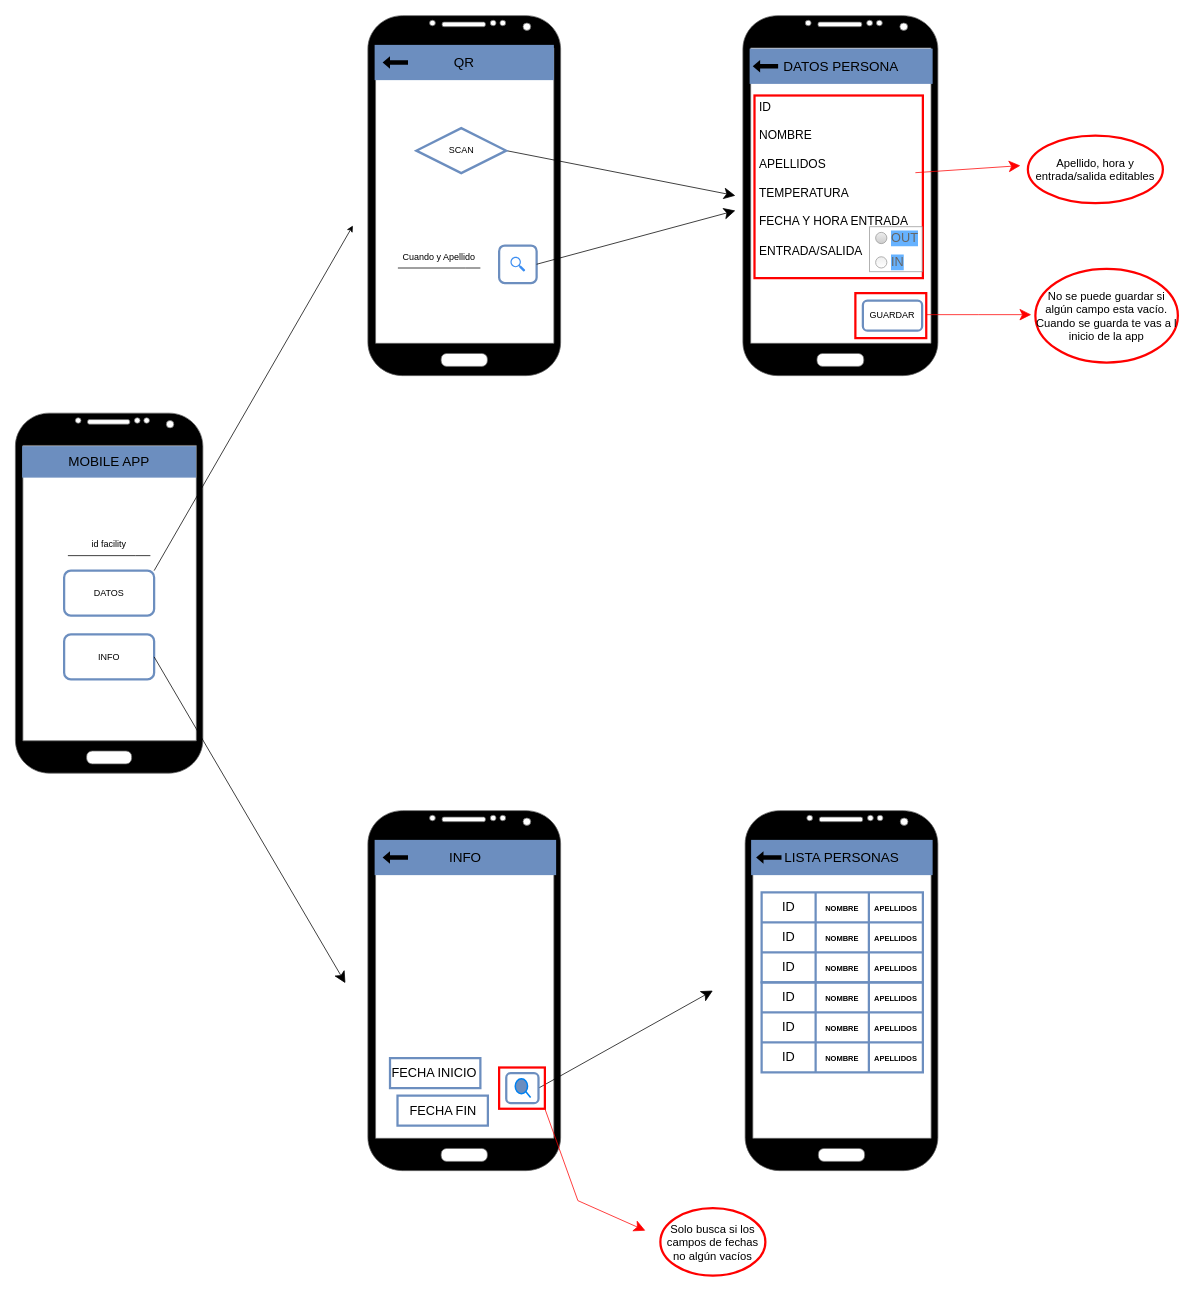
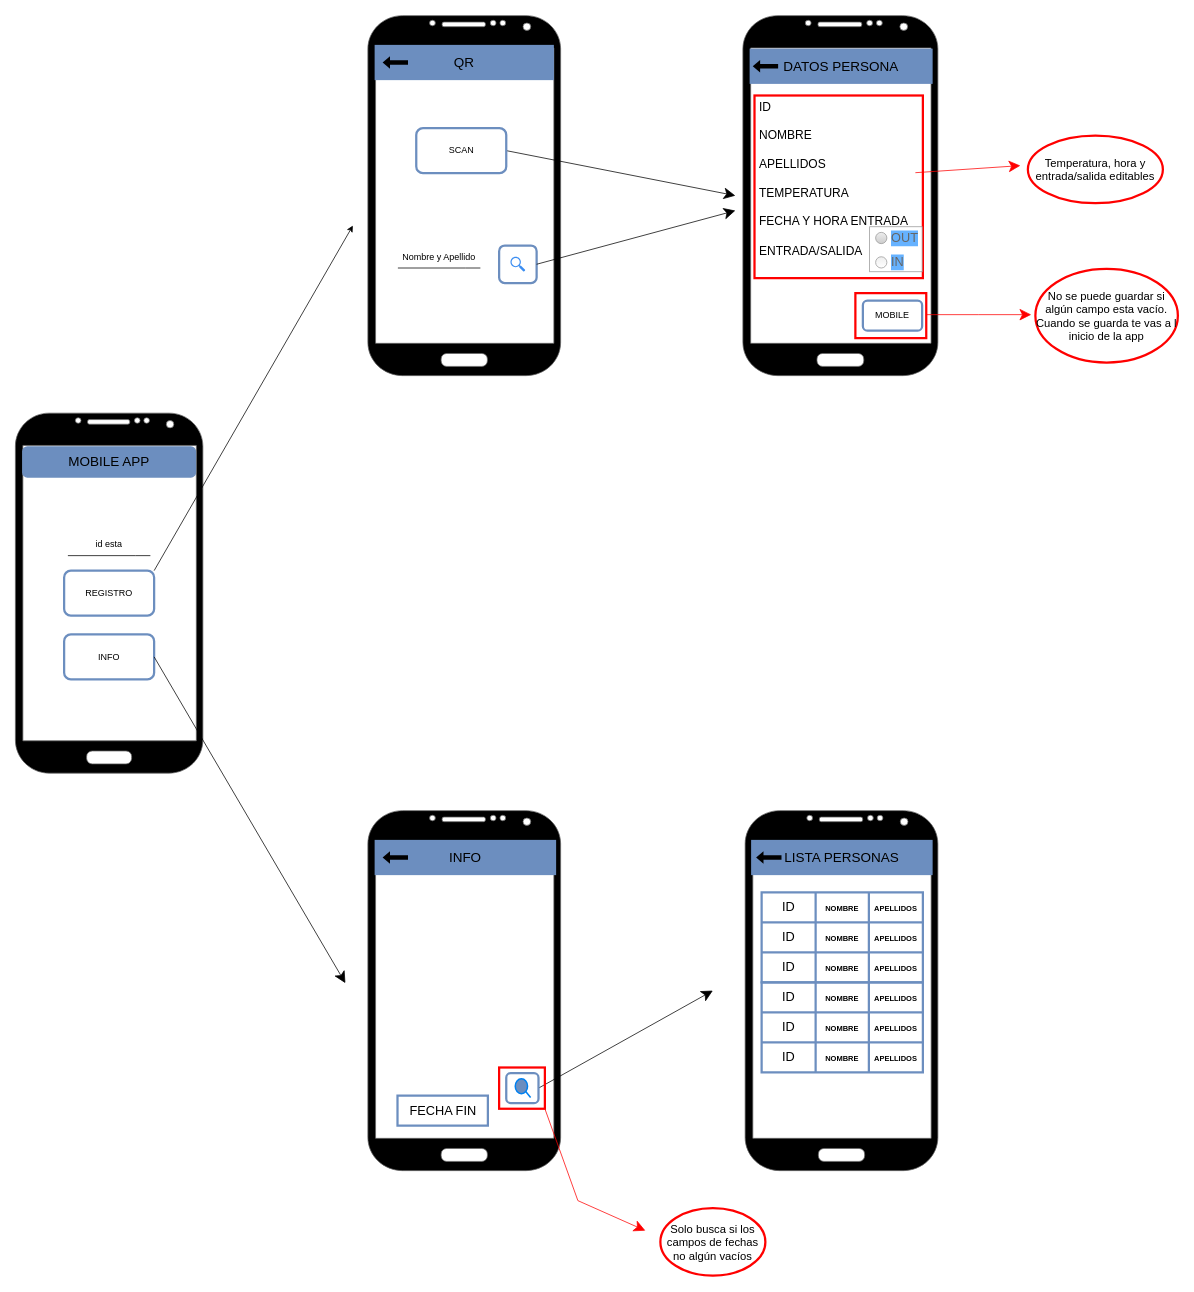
(461, 150) -> (461, 150)
(1095, 169) -> (1095, 169)
(439, 257) -> (439, 257)
(893, 315) -> (893, 315)
(109, 462) -> (109, 462)
(109, 544) -> (109, 544)
(109, 593) -> (109, 593)
(435, 1073) -> none
